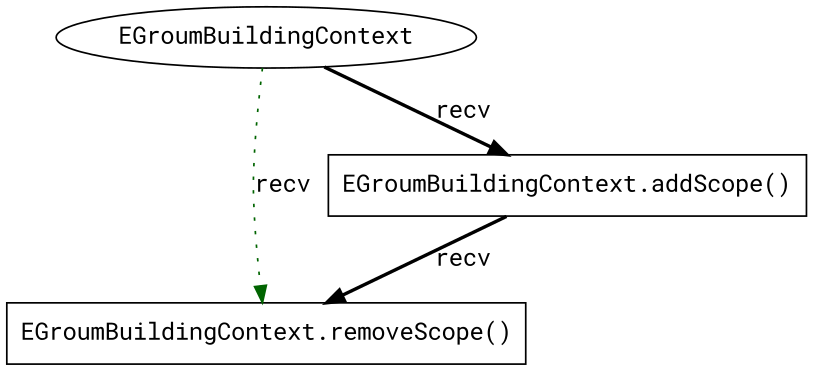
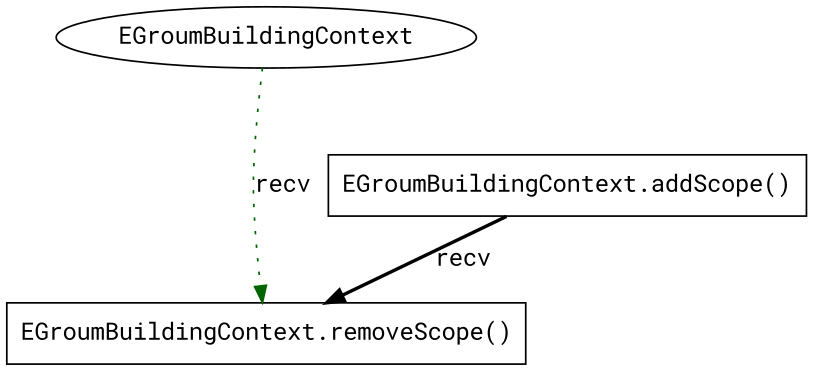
(408, 107) -> none
